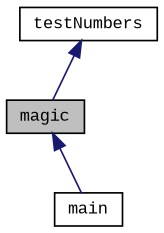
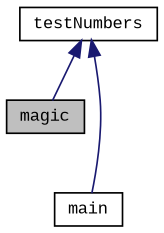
(71, 171) -> (101, 125)
